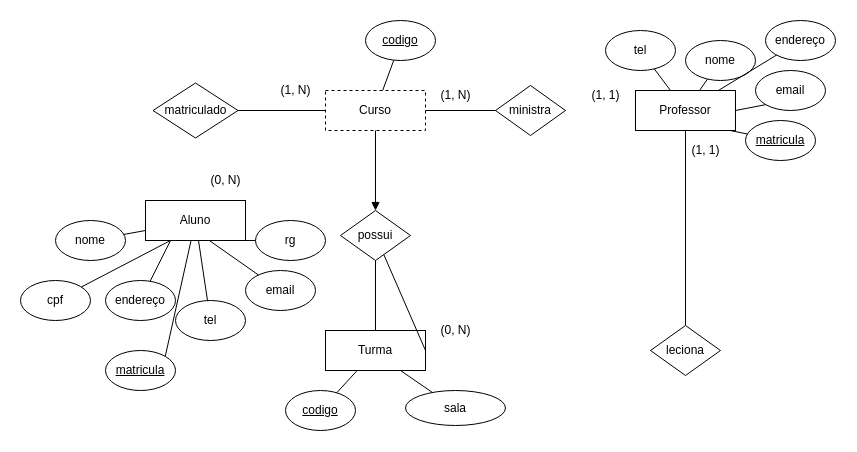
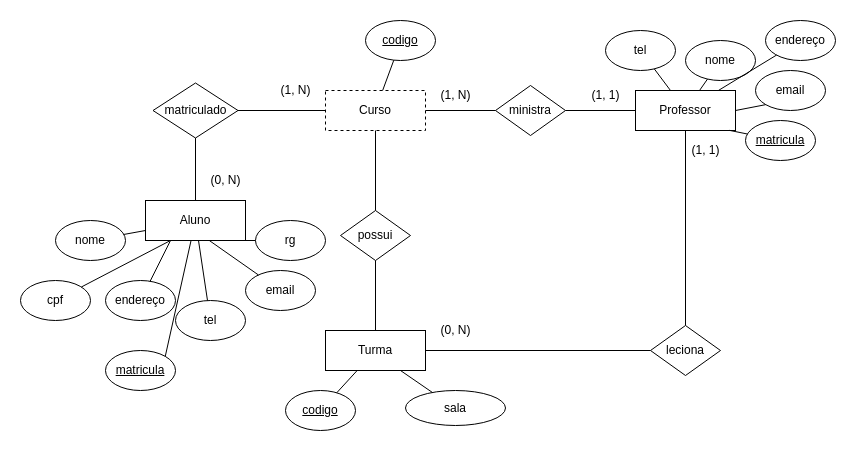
none -> (601, 111)
none -> (196, 169)
(376, 201) -> (376, 204)
(405, 303) -> (538, 351)
